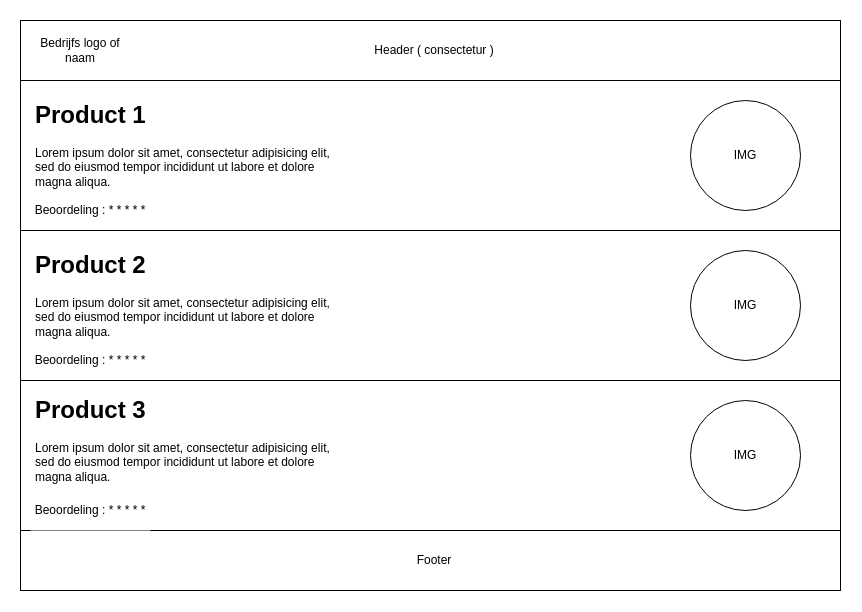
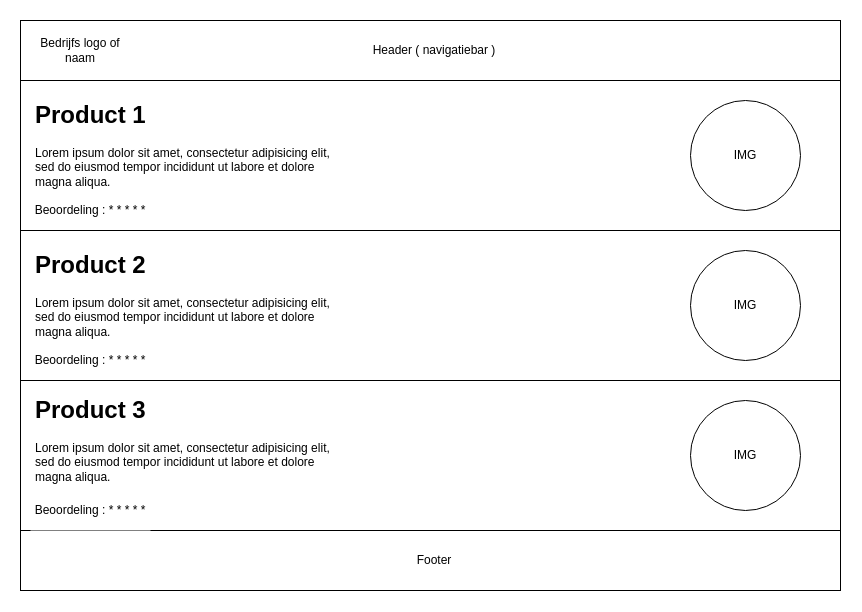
(435, 51) -> (435, 51)
